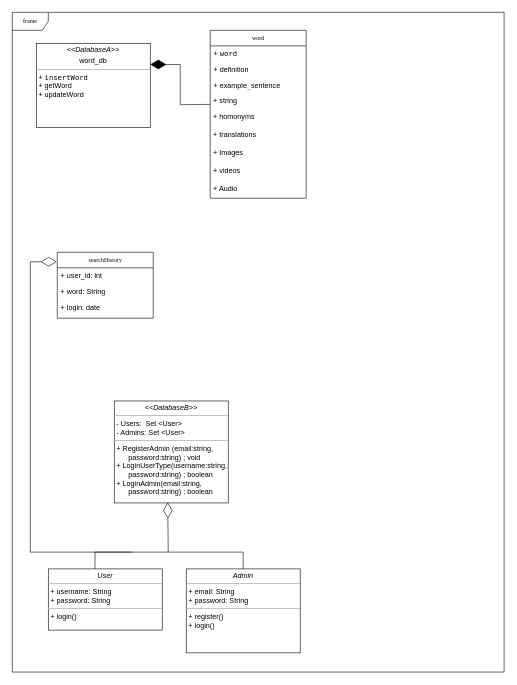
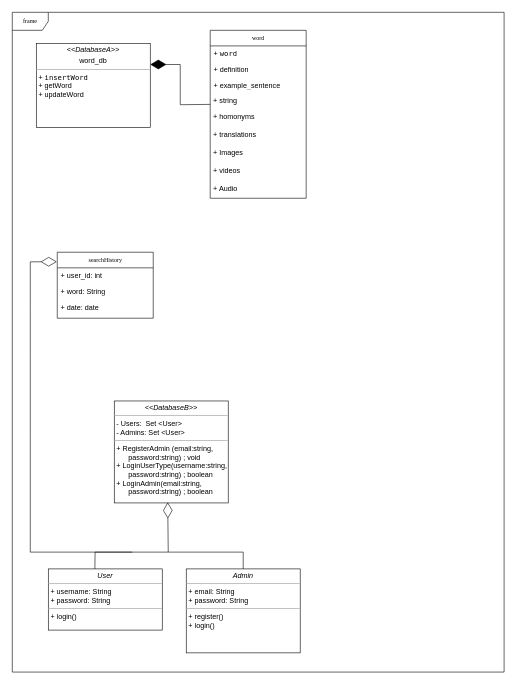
(82, 308) -> (82, 308)
